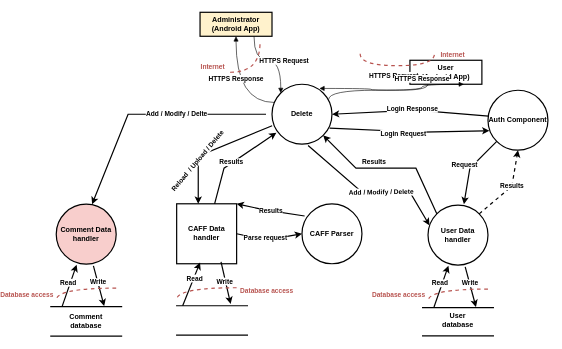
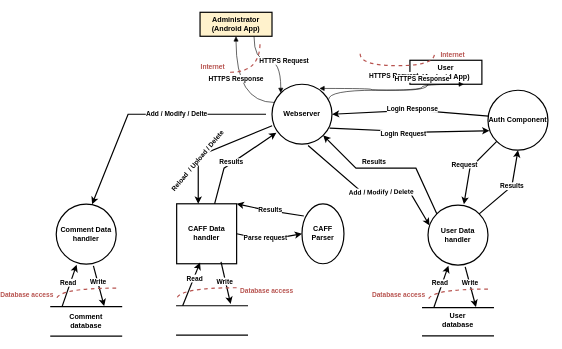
(302, 114) -> (302, 114)
(493, 202) -> (493, 202)
(86, 234) -> (86, 234)
(332, 234) -> (323, 234)
